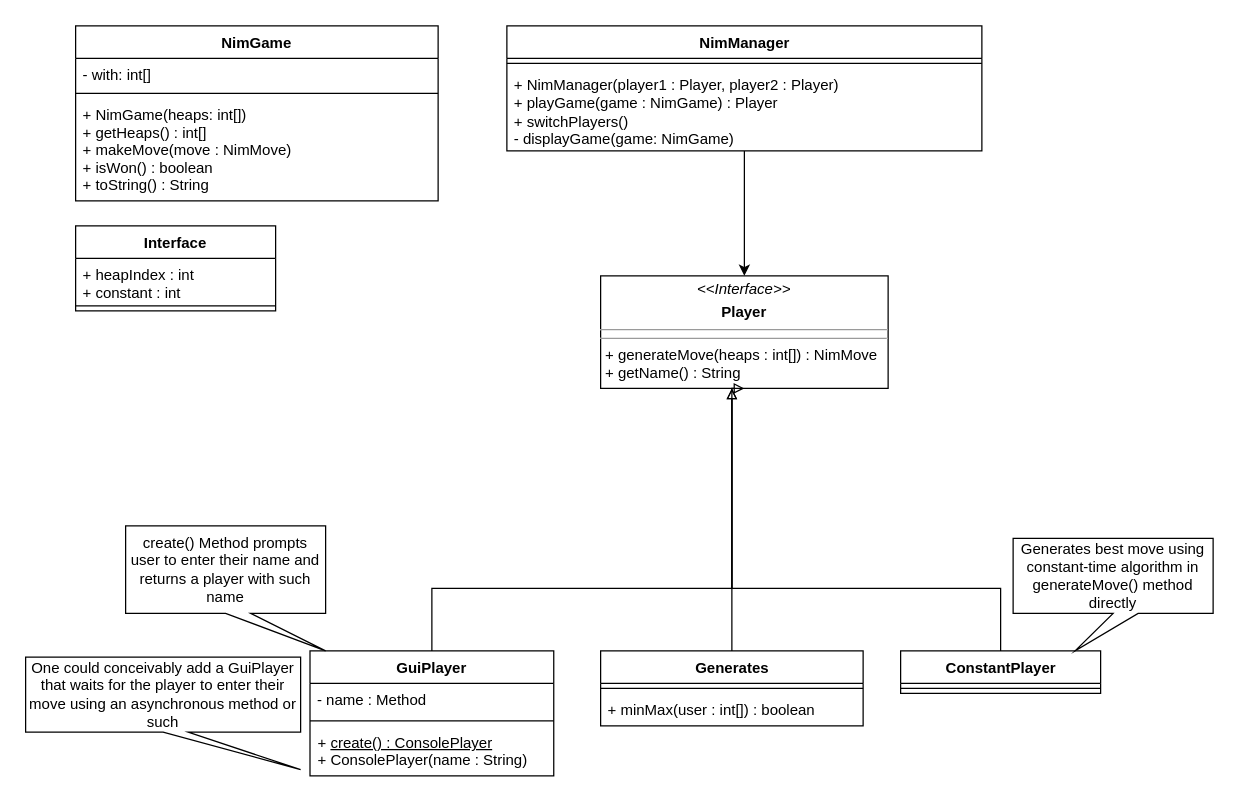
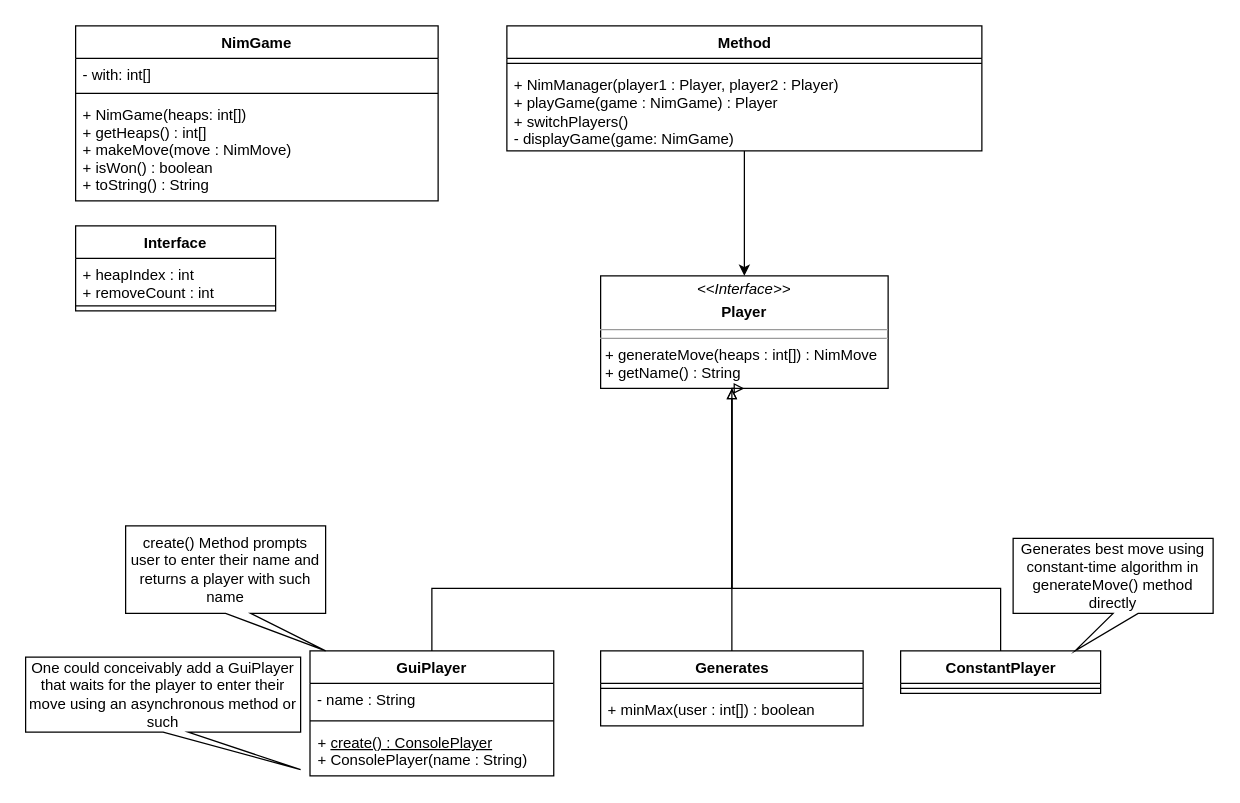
(745, 43) -> (745, 43)
(144, 275) -> (144, 275)
(372, 700) -> (370, 700)
